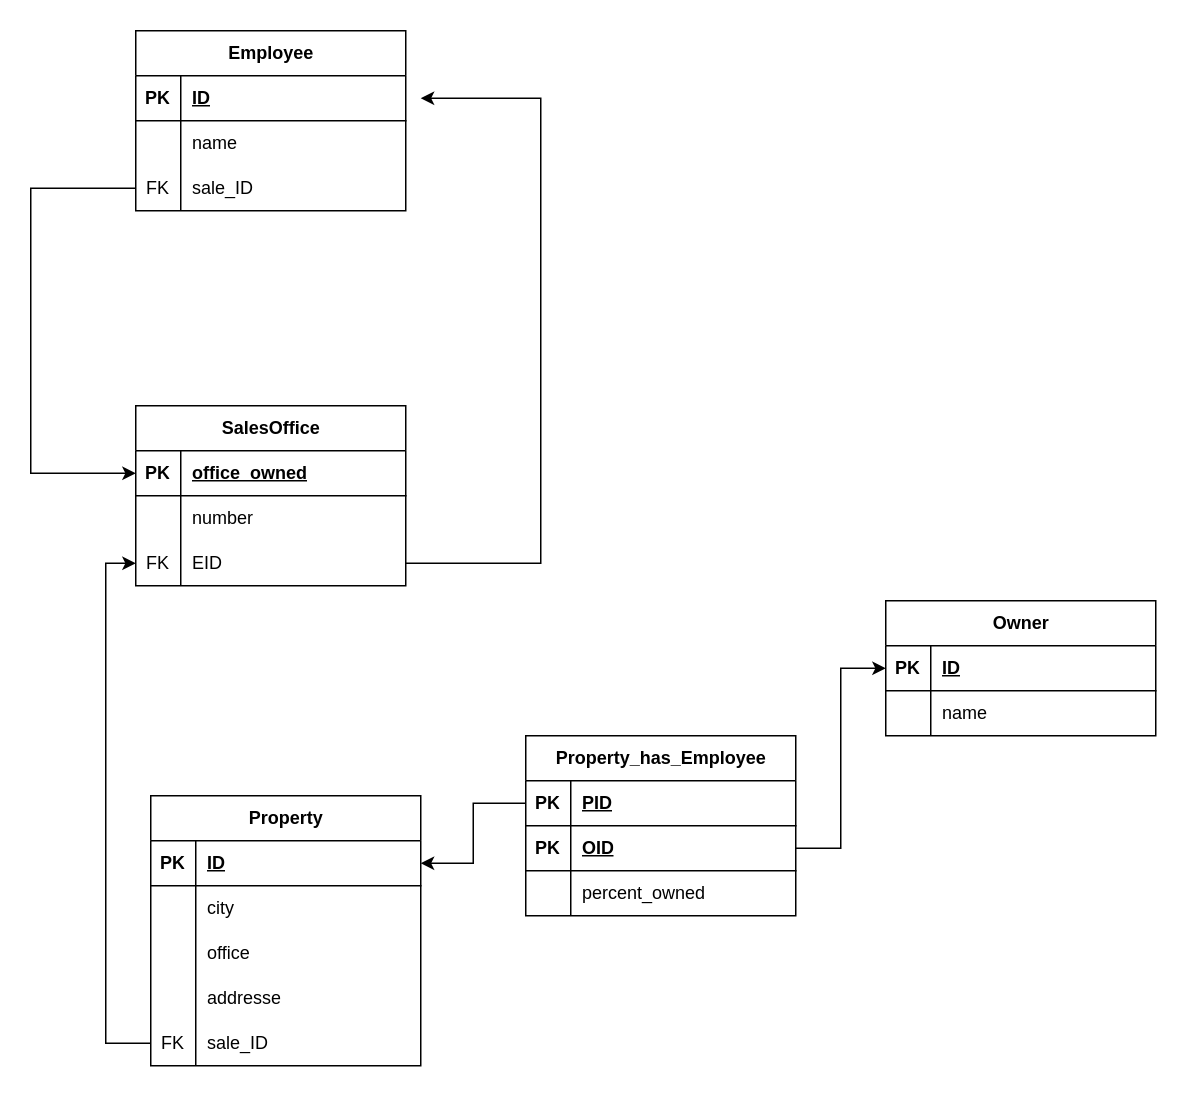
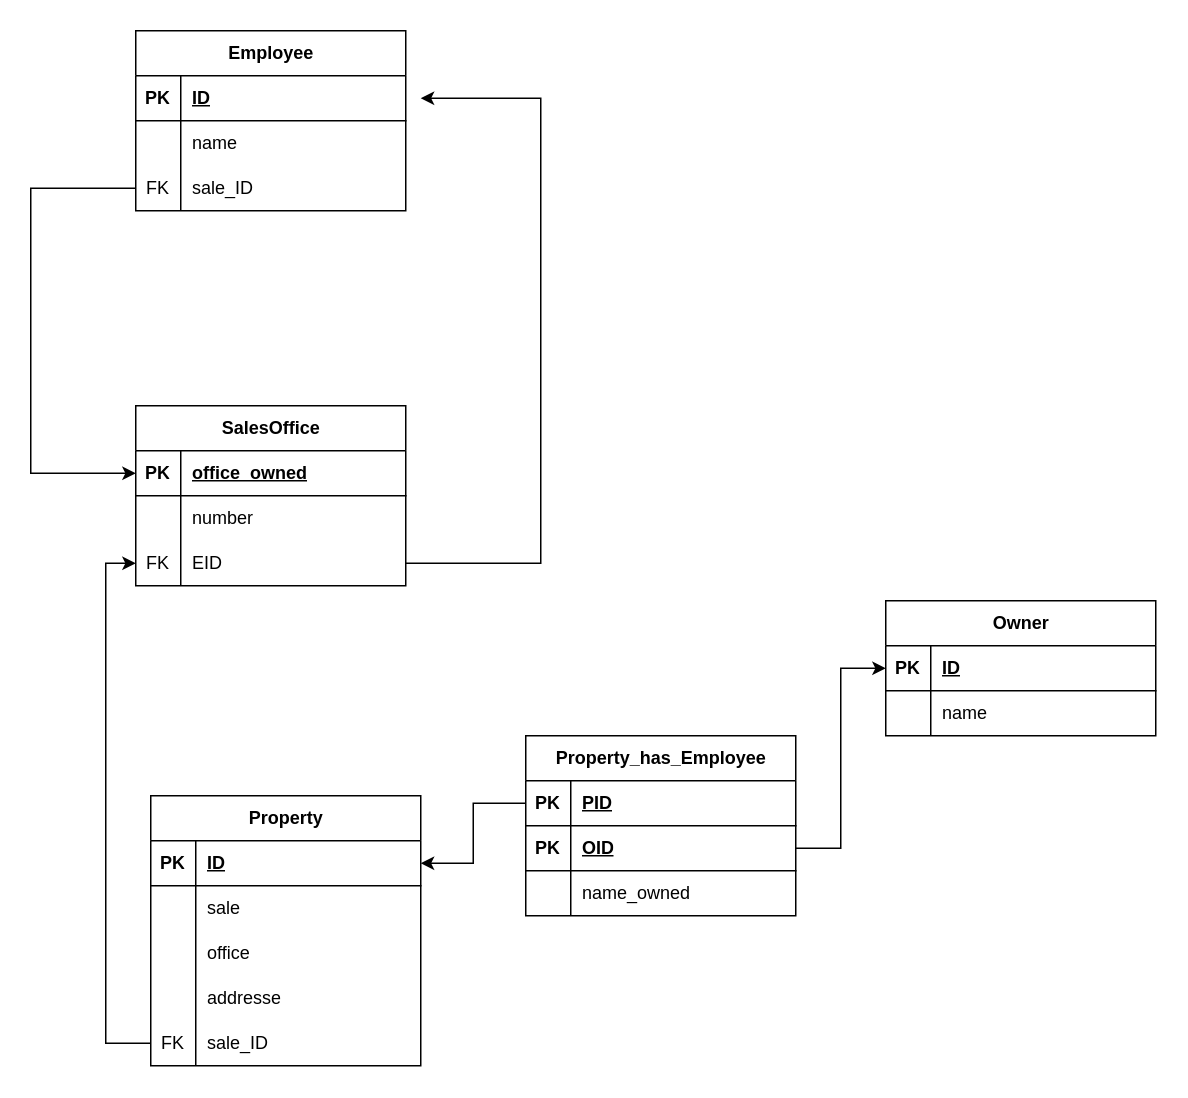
(648, 893) -> (633, 893)
(226, 908) -> (226, 908)
